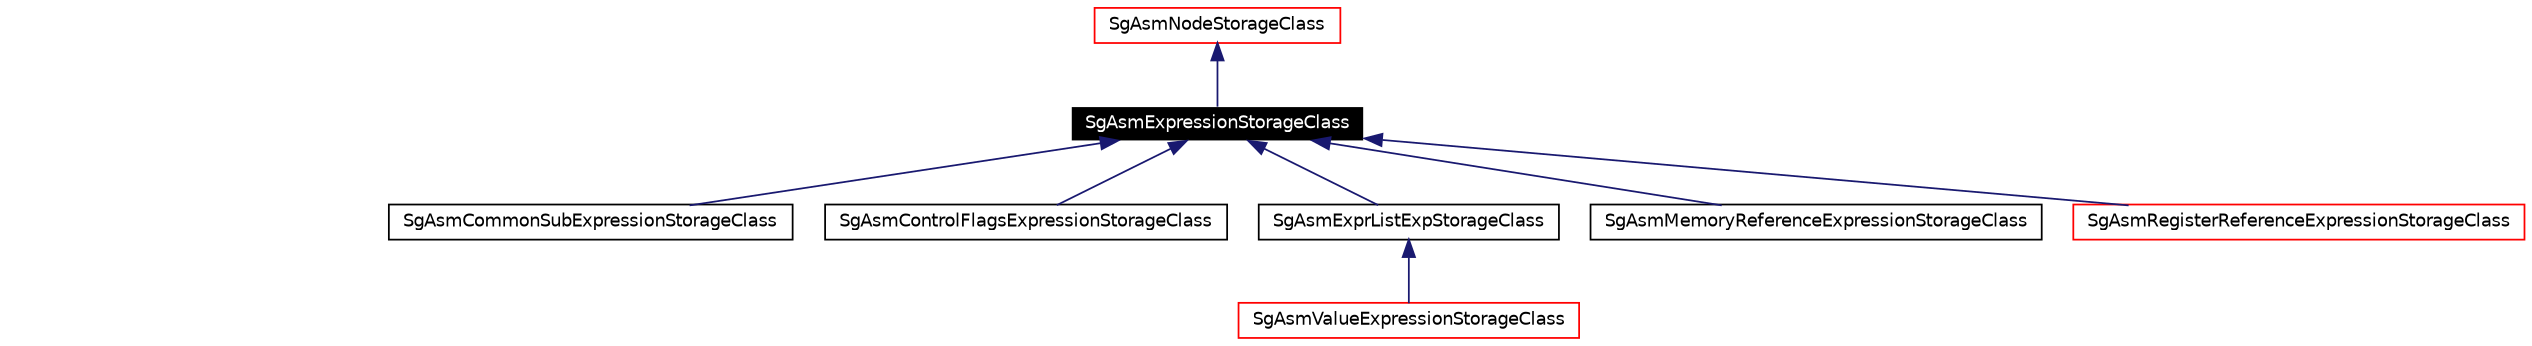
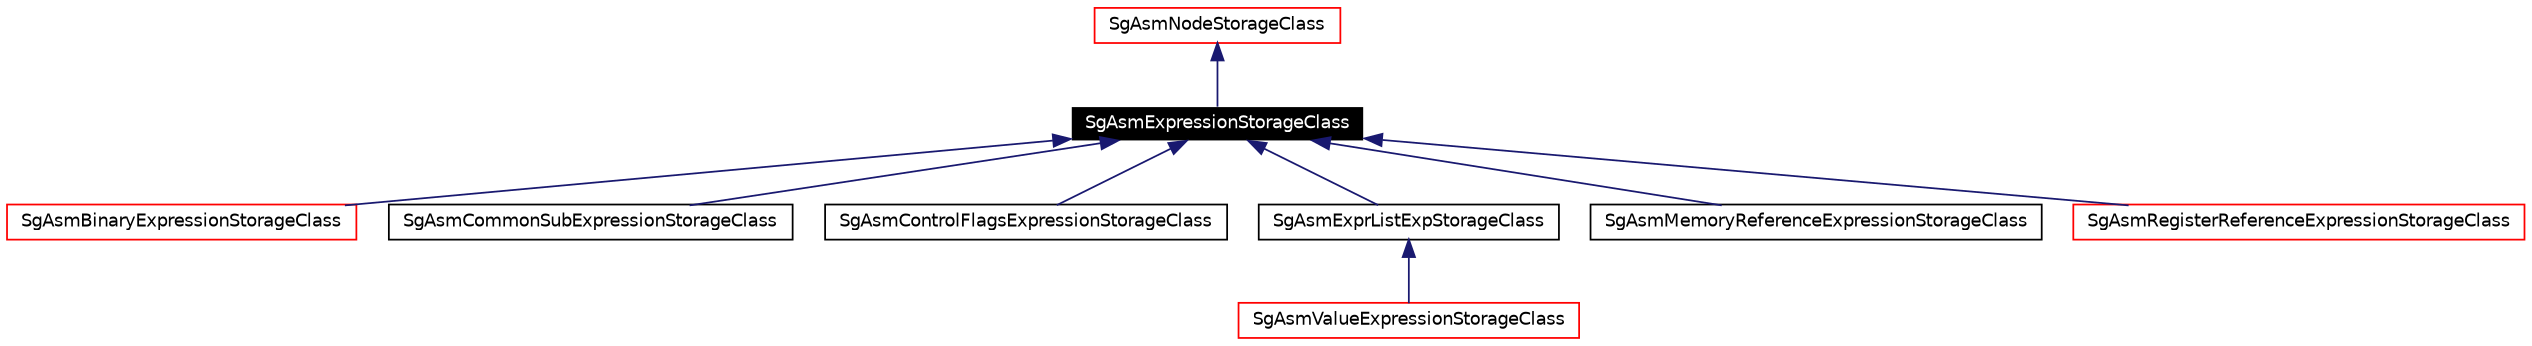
none -> (182, 222)
